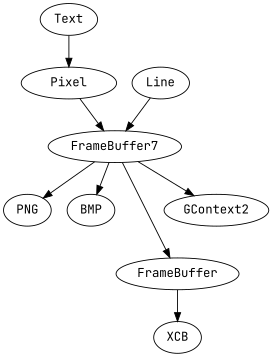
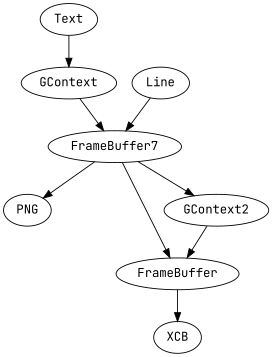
(69, 83) -> (69, 83)
(91, 210) -> none
none -> (199, 238)
